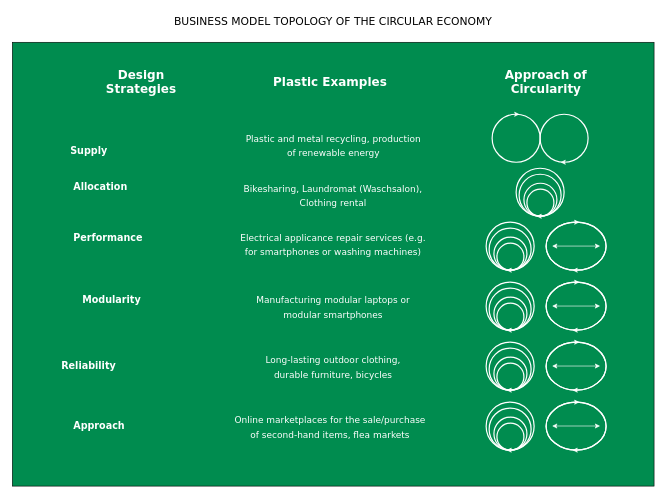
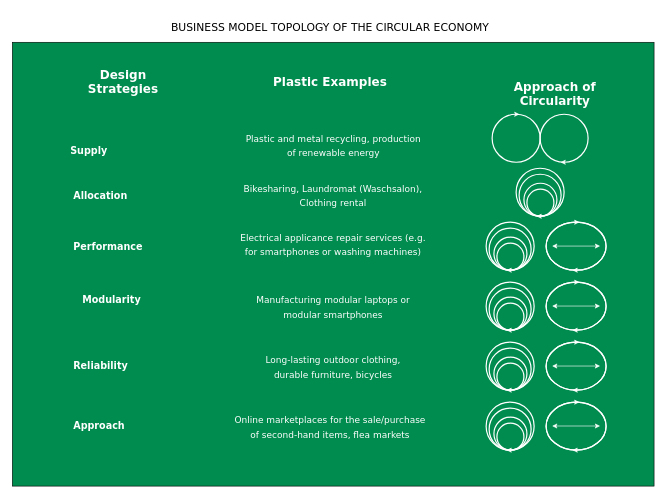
(333, 21) -> (330, 27)
(141, 81) -> (123, 81)
(546, 81) -> (555, 93)
(123, 186) -> (123, 195)
(147, 237) -> (147, 246)
(135, 366) -> (147, 366)
